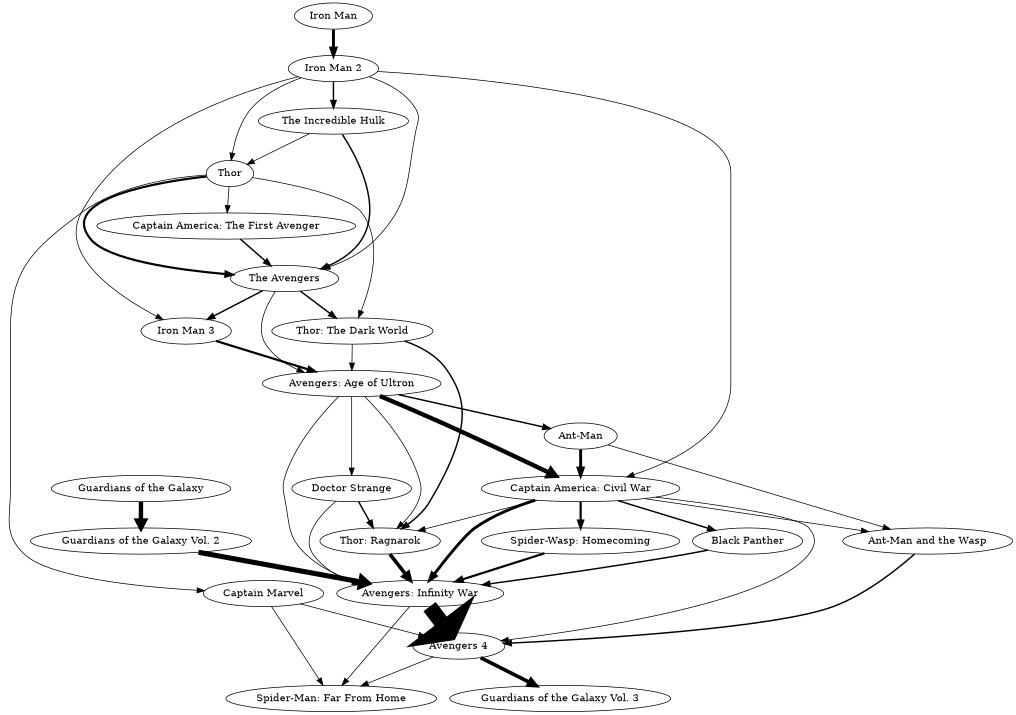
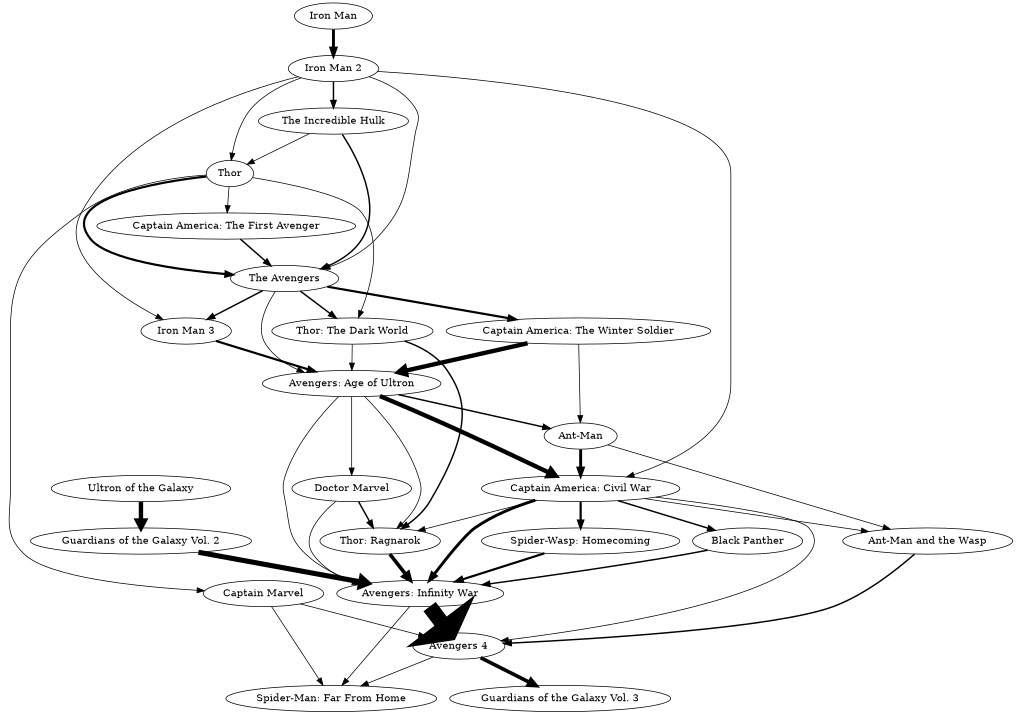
none -> (578, 331)
(141, 489) -> (141, 489)
(352, 489) -> (352, 489)
